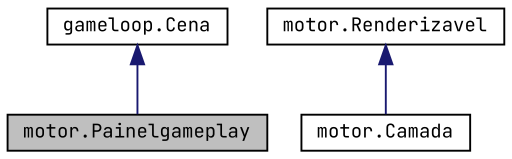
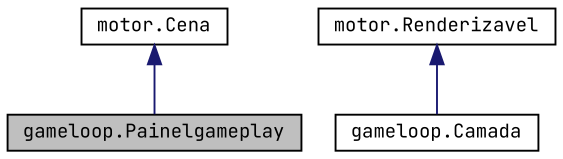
(137, 27) -> (155, 27)
(137, 133) -> (155, 133)
(386, 133) -> (437, 133)
